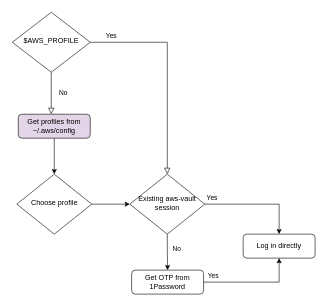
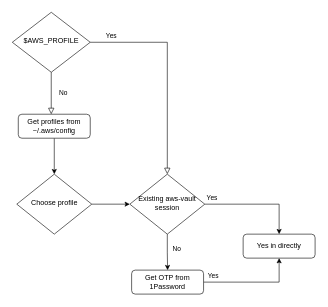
(54, 126) -> (54, 126)
(279, 246) -> (279, 246)
